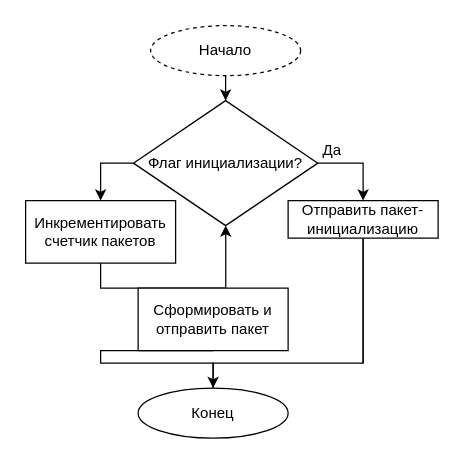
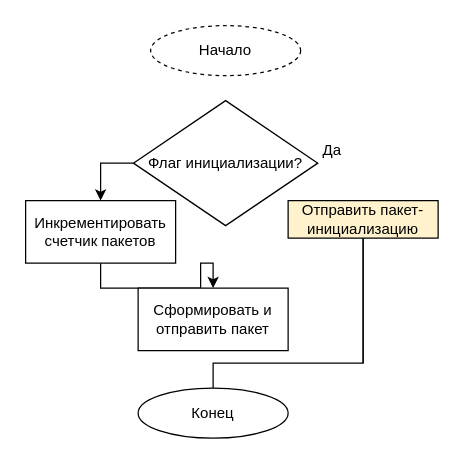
(226, 93) -> none
(355, 163) -> none
(363, 219) -> (363, 219)
(226, 263) -> (201, 263)
(131, 363) -> none
